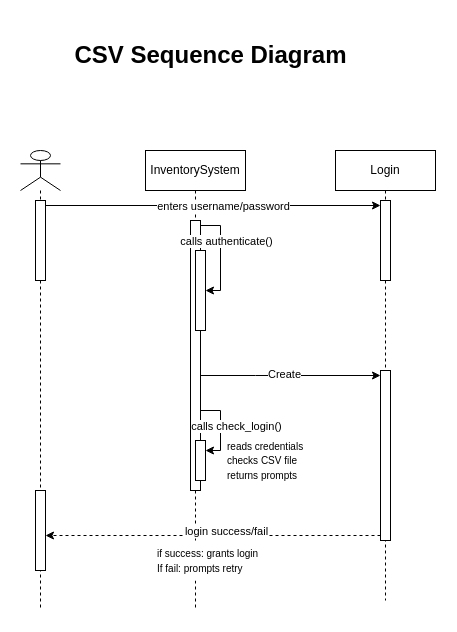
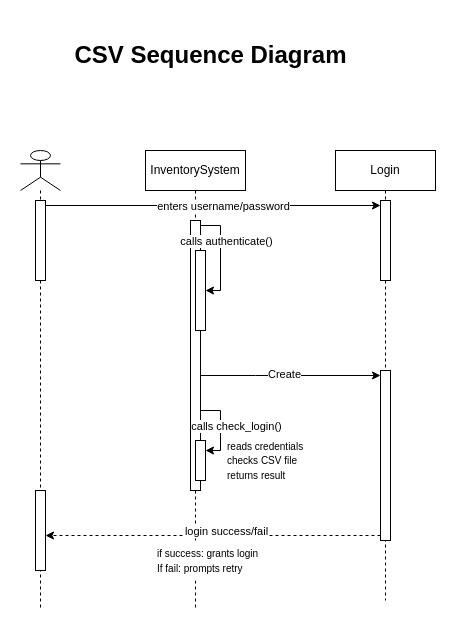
(280, 461) -> (280, 461)
